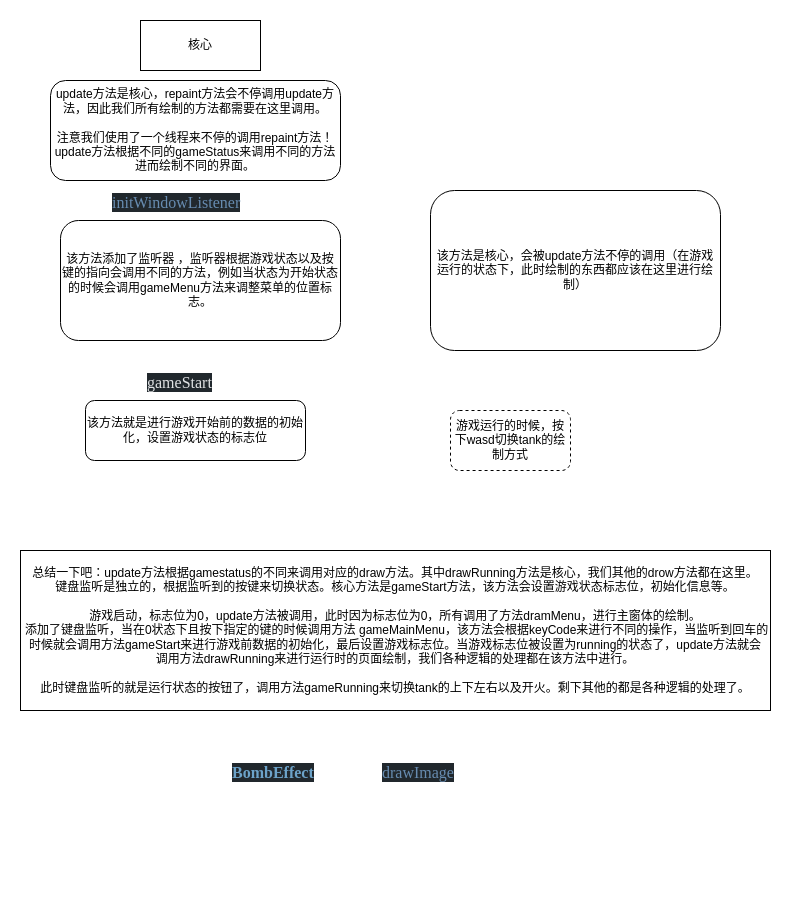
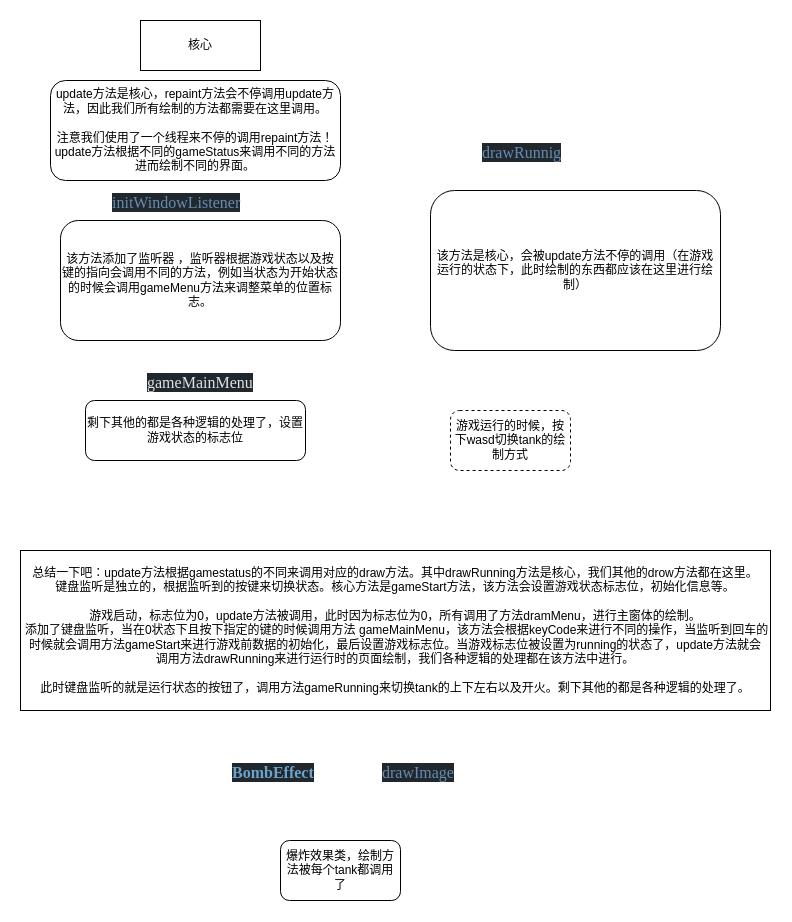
none -> (536, 151)
(178, 365) -> (186, 365)
(196, 431) -> (196, 431)
none -> (341, 871)
